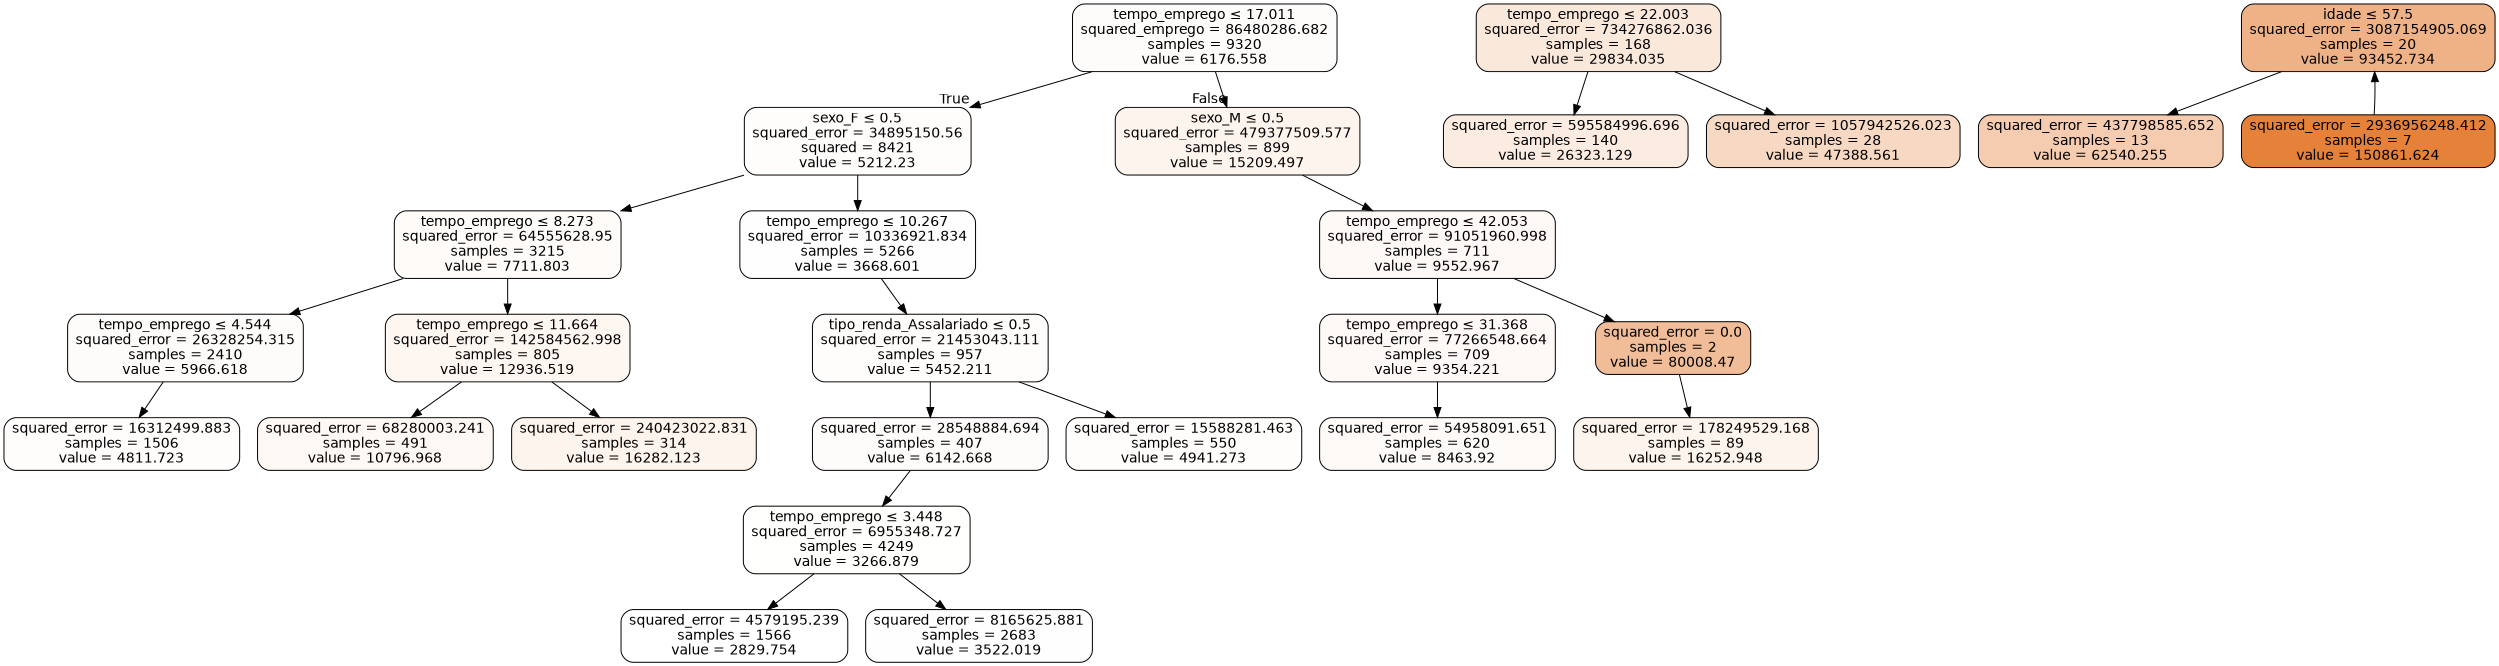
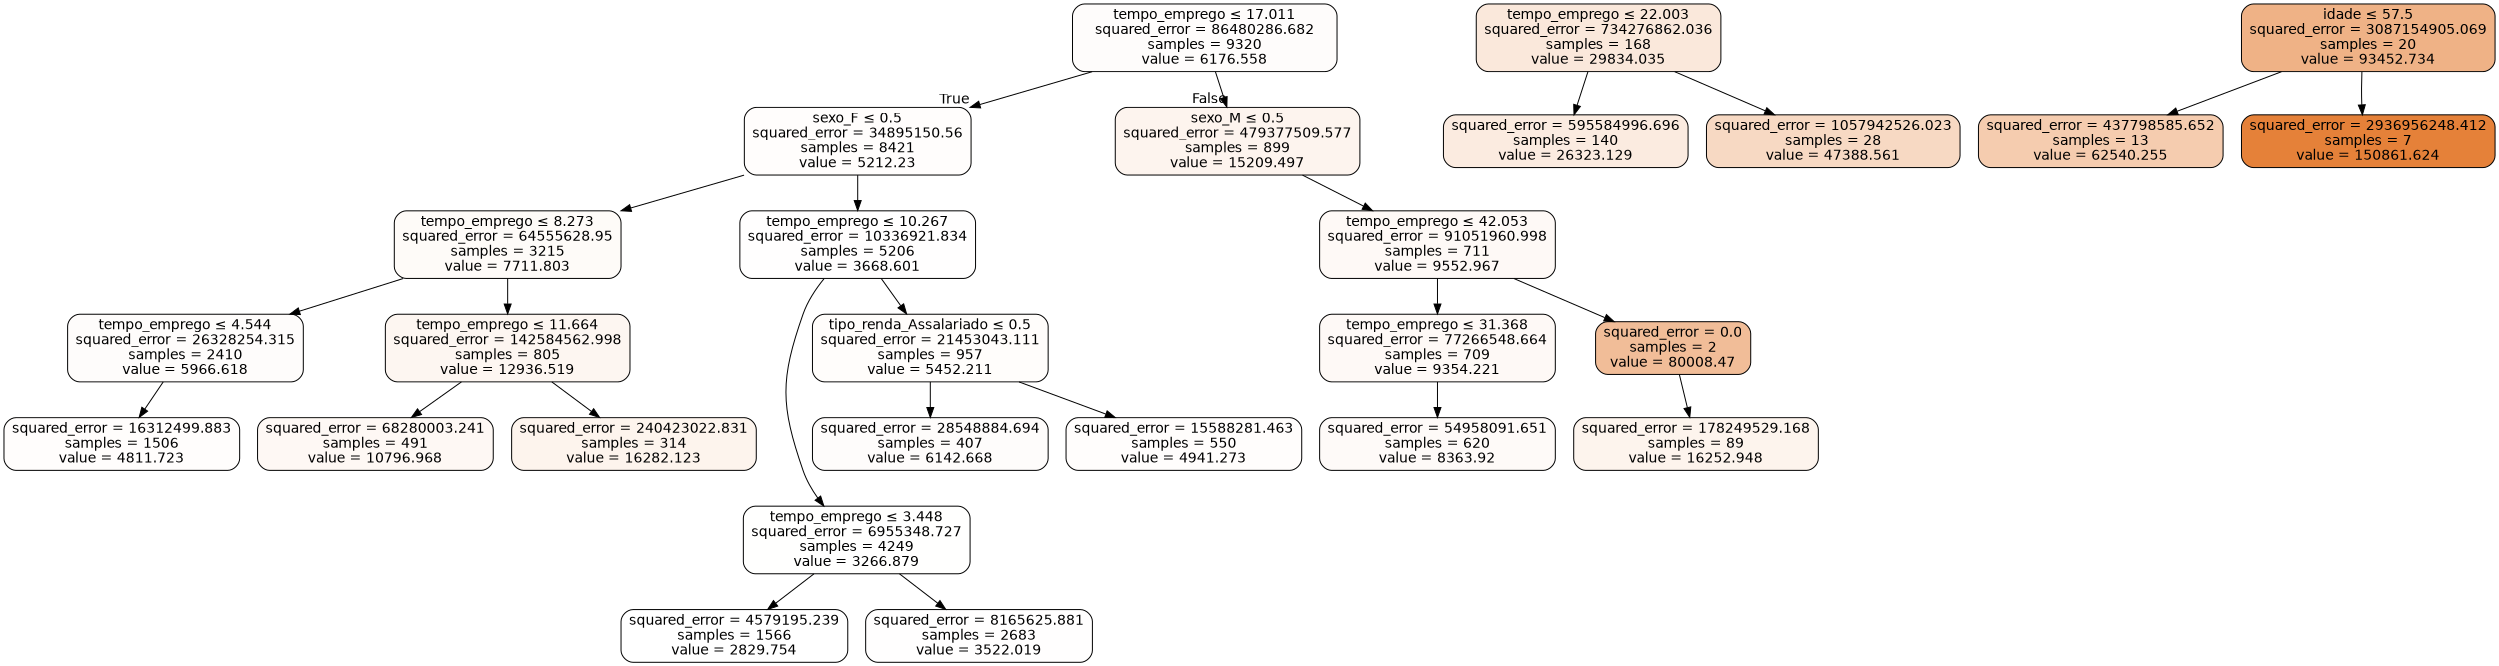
(1205, 30) -> (1205, 30)
(2375, 98) -> (2362, 88)
(858, 148) -> (858, 148)
(858, 252) -> (858, 252)
(1437, 458) -> (1437, 458)
(900, 484) -> (786, 387)
